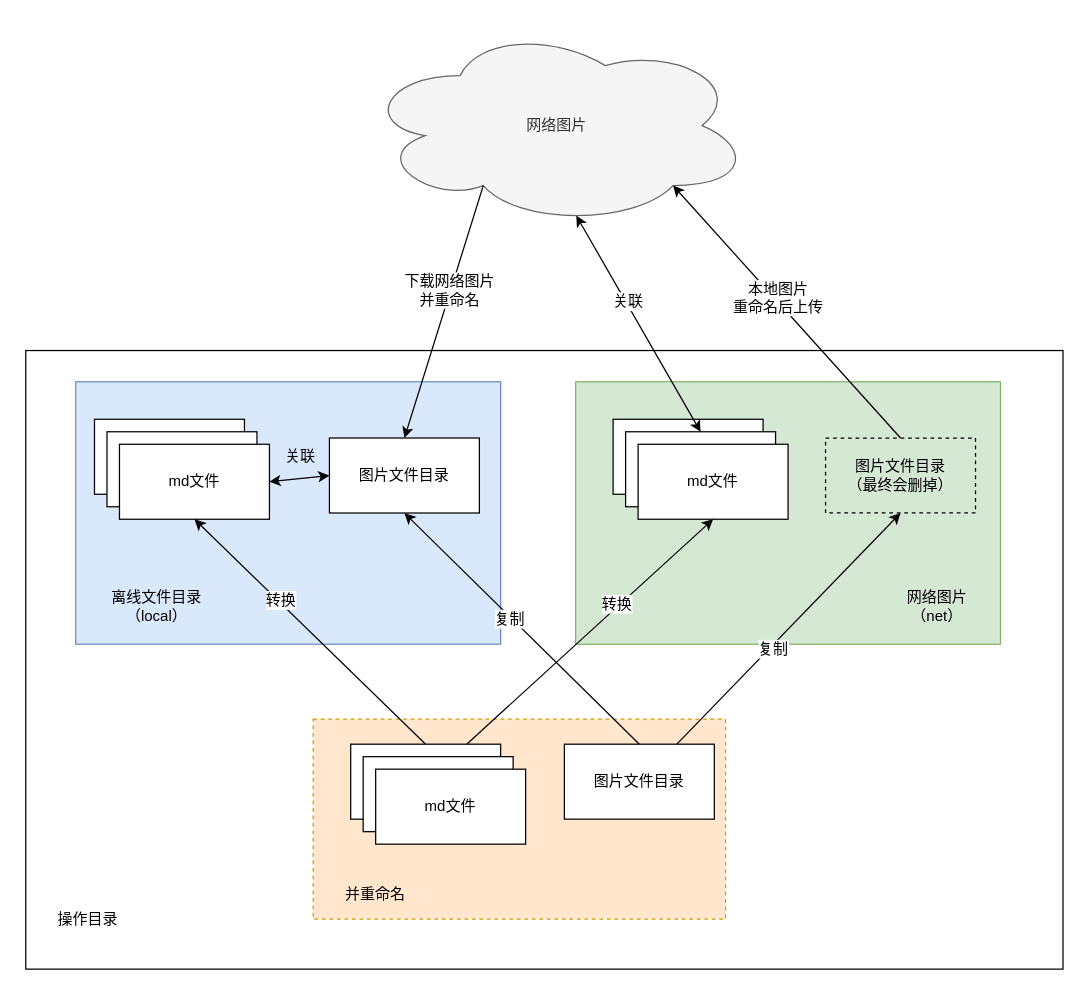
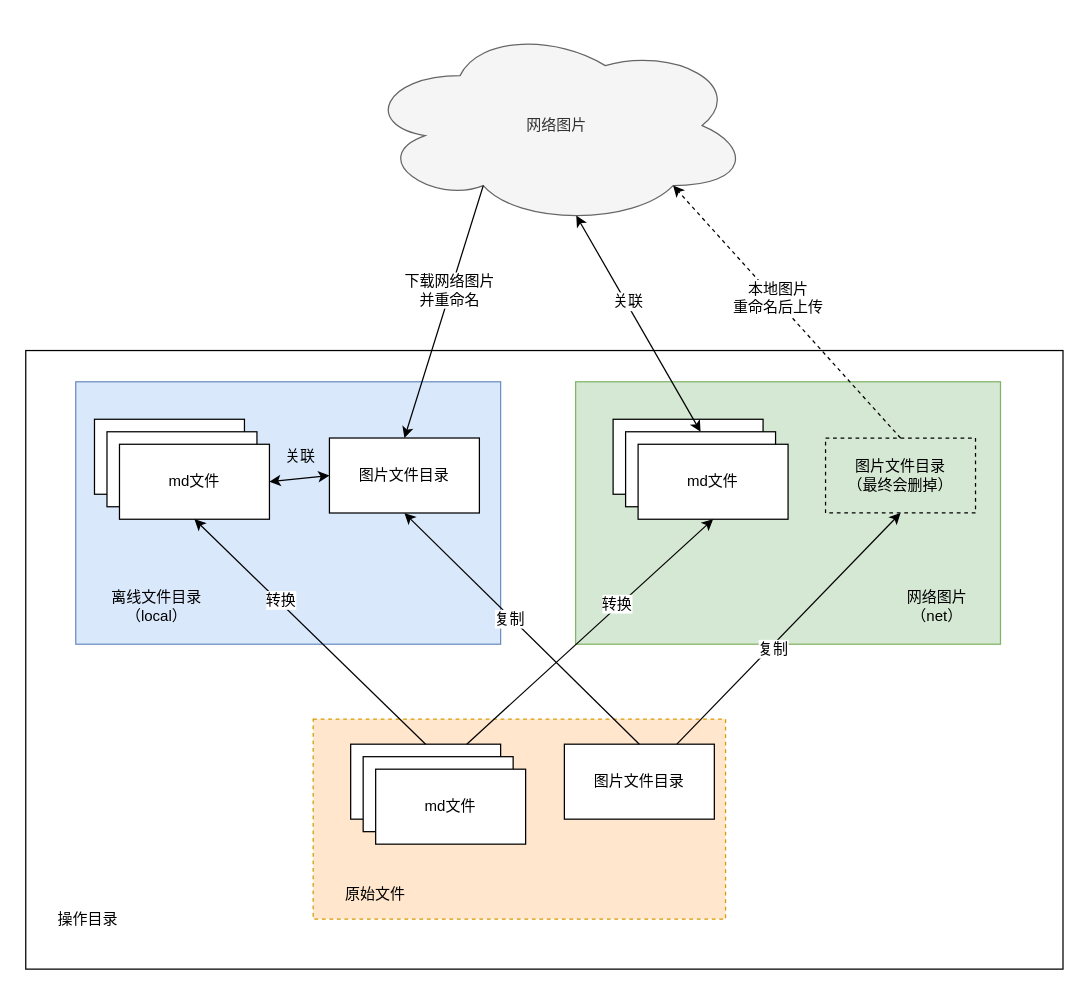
(844, 375) -> (844, 375)
(376, 894) -> (376, 894)
